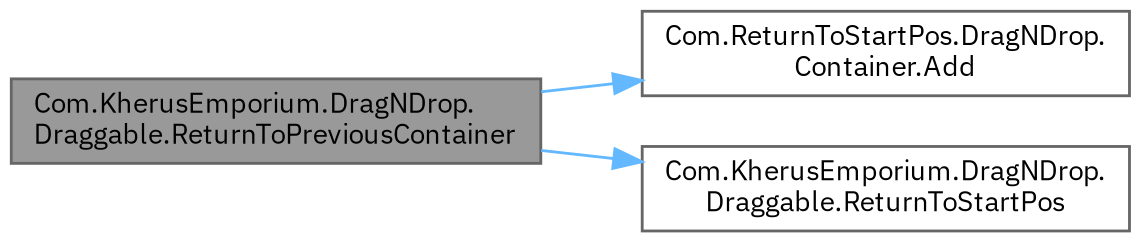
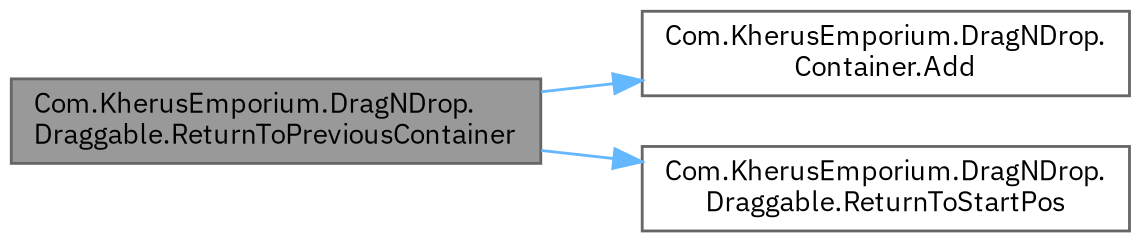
(886, 54) -> (886, 54)
